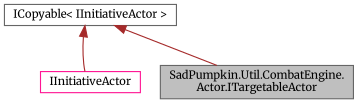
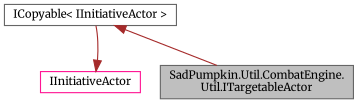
(83, 54) -> (98, 43)
(257, 82) -> (257, 82)
